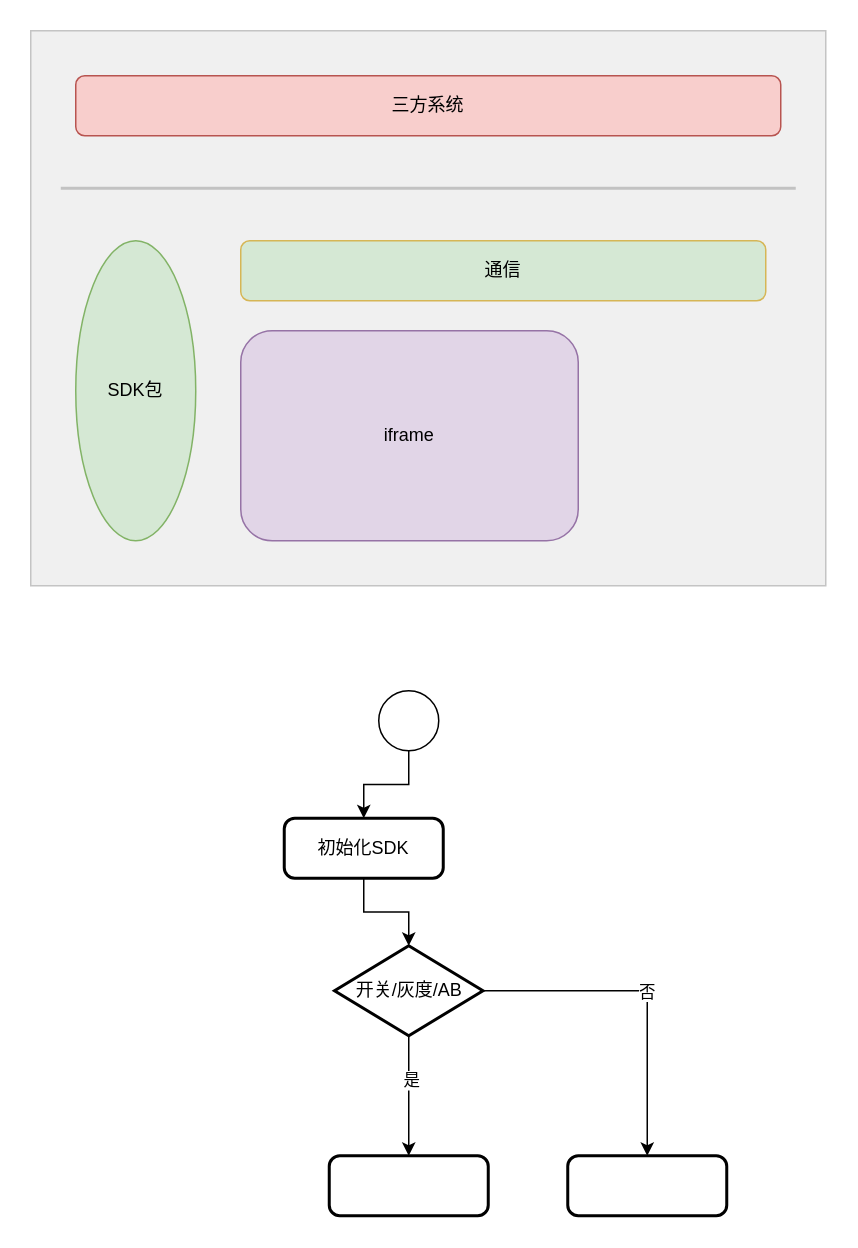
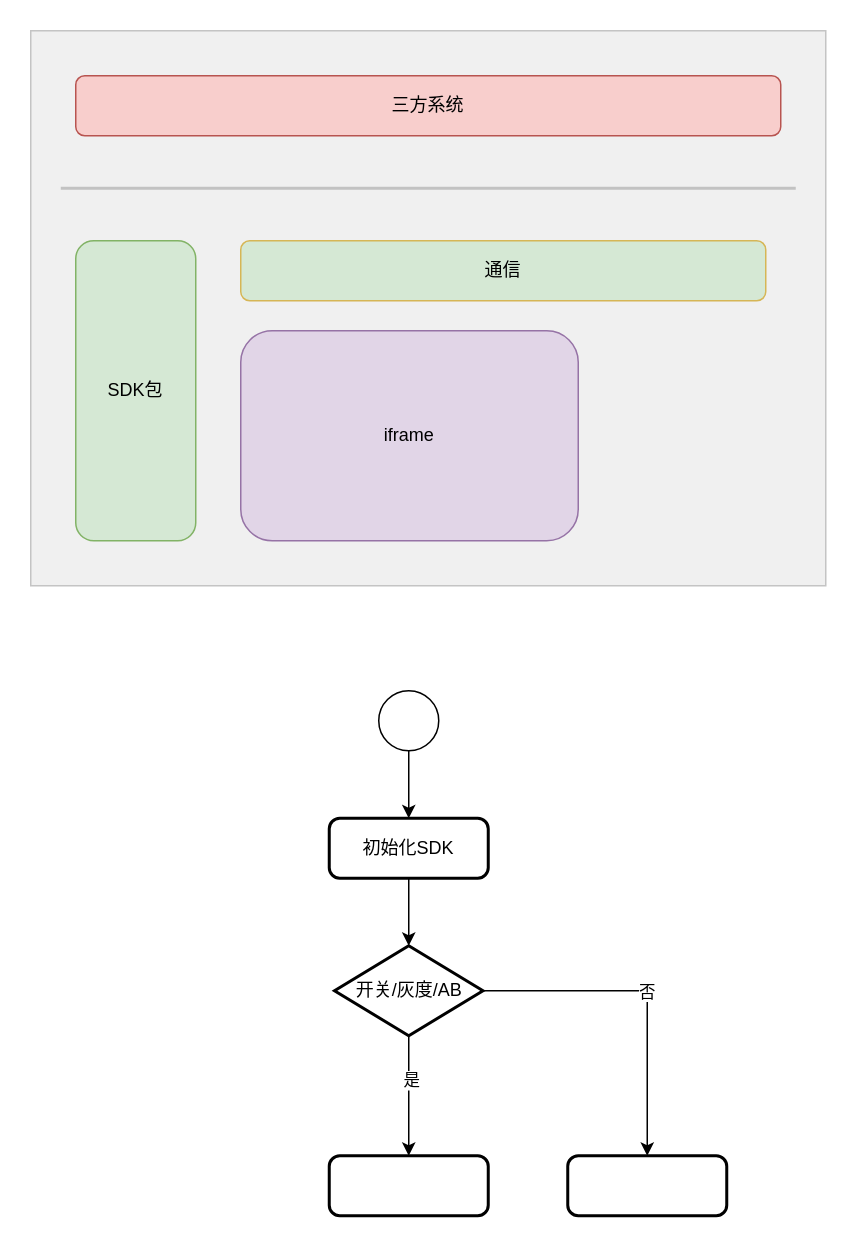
(136, 391) -> (136, 391)
(364, 848) -> (409, 848)
